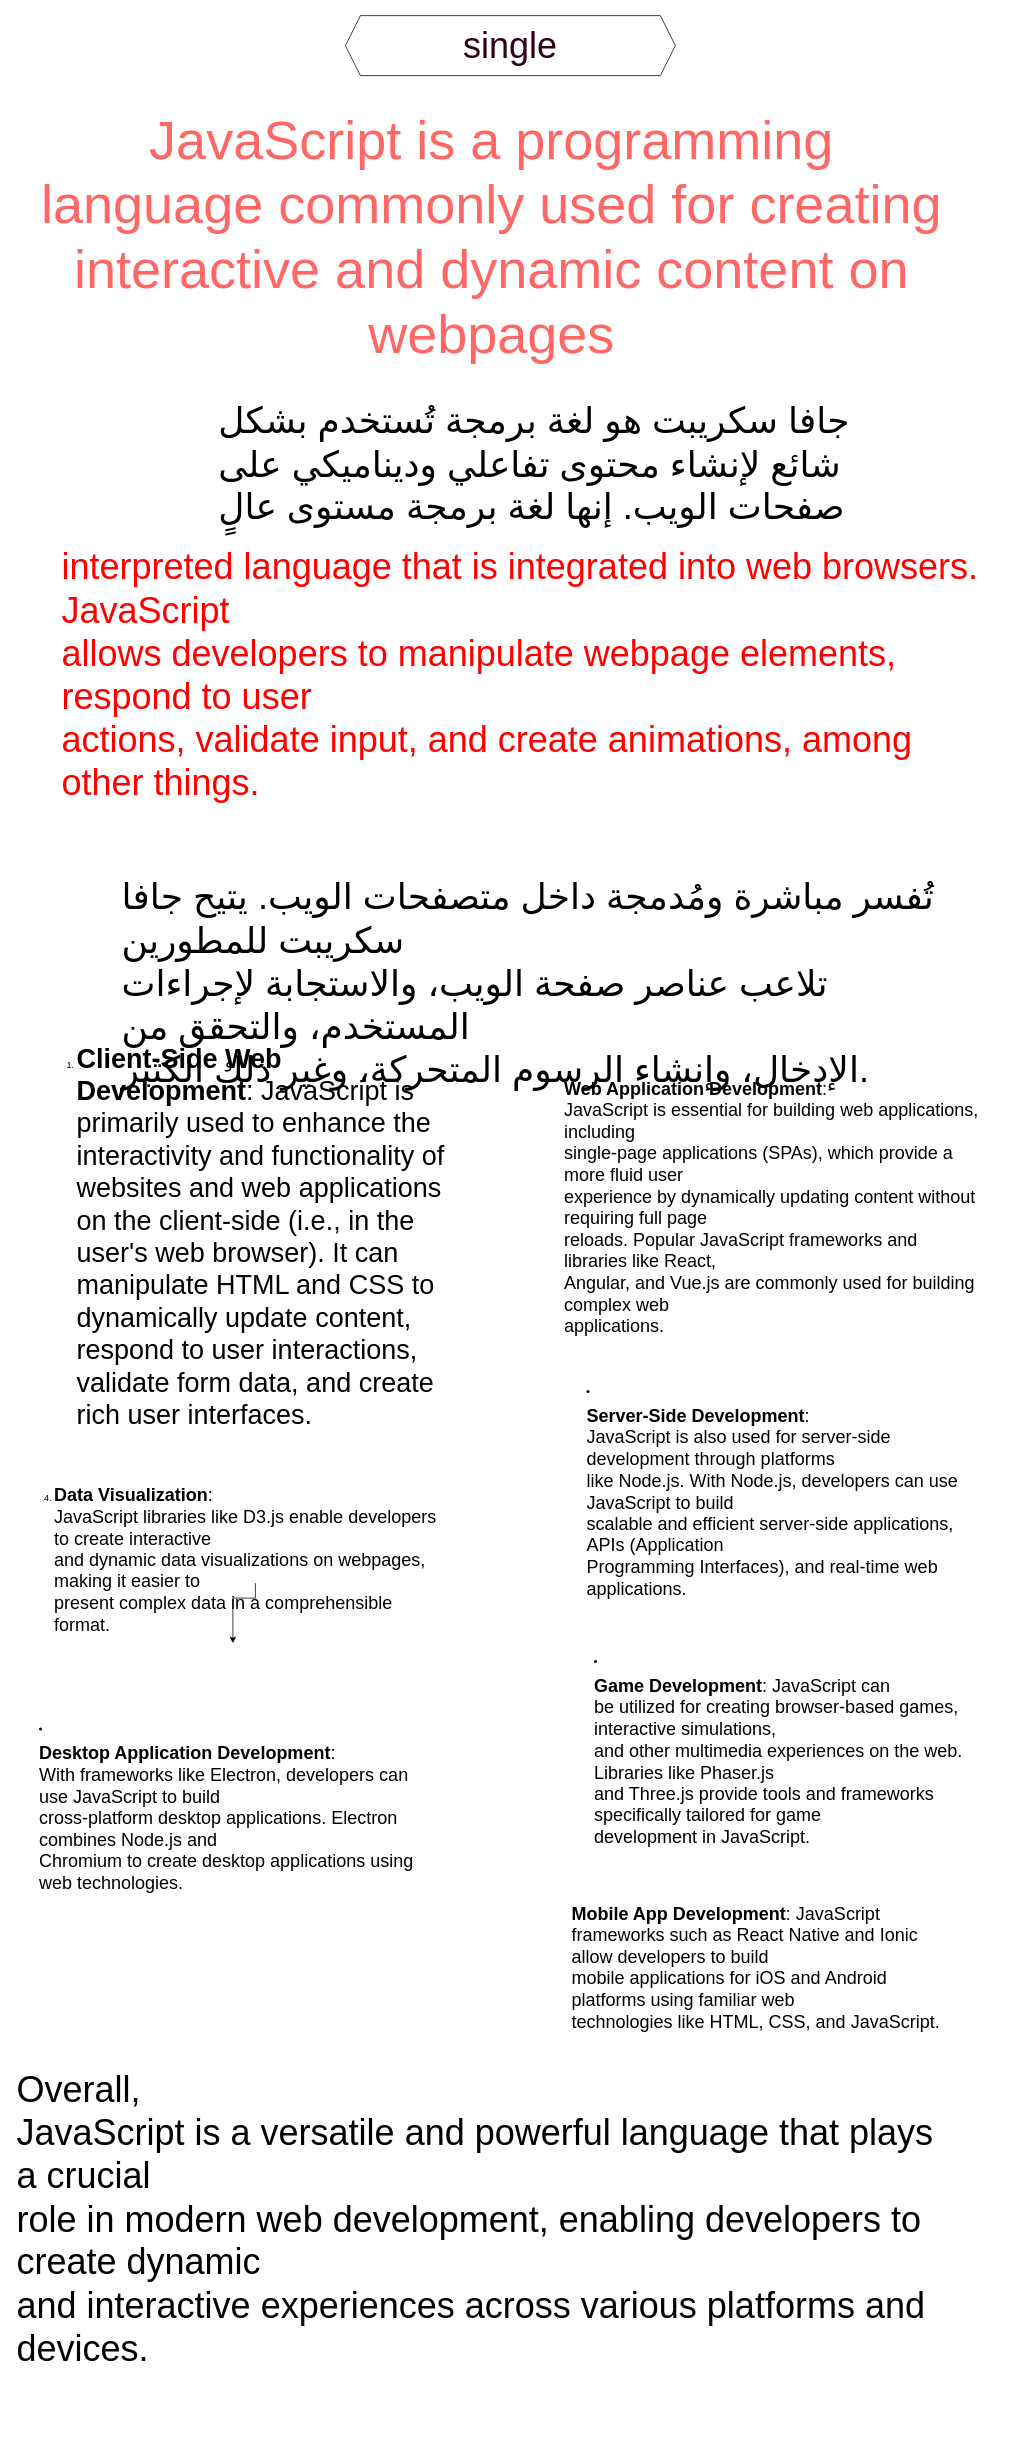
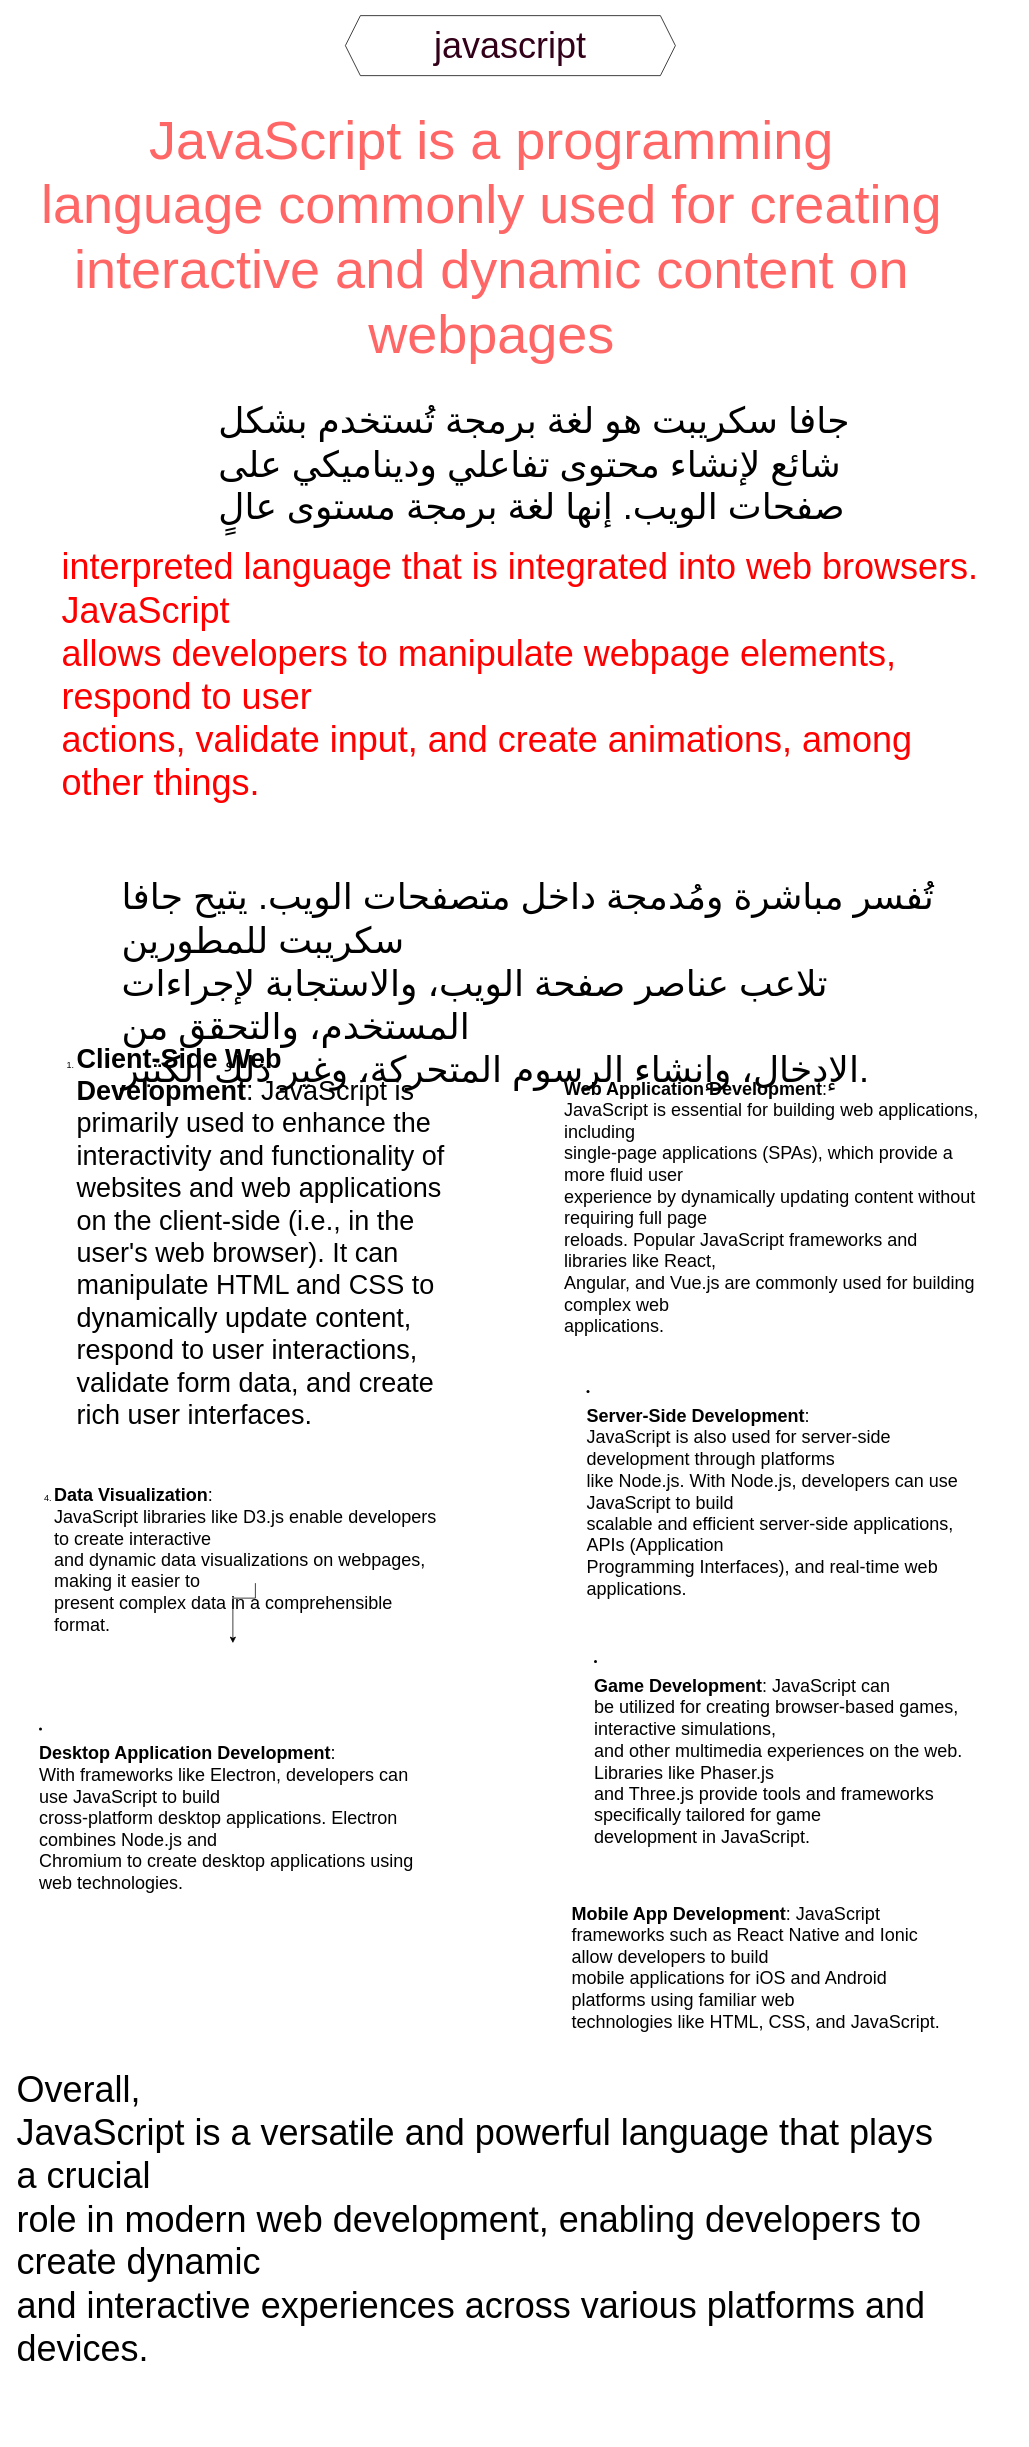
(510, 45) -> (510, 45)
